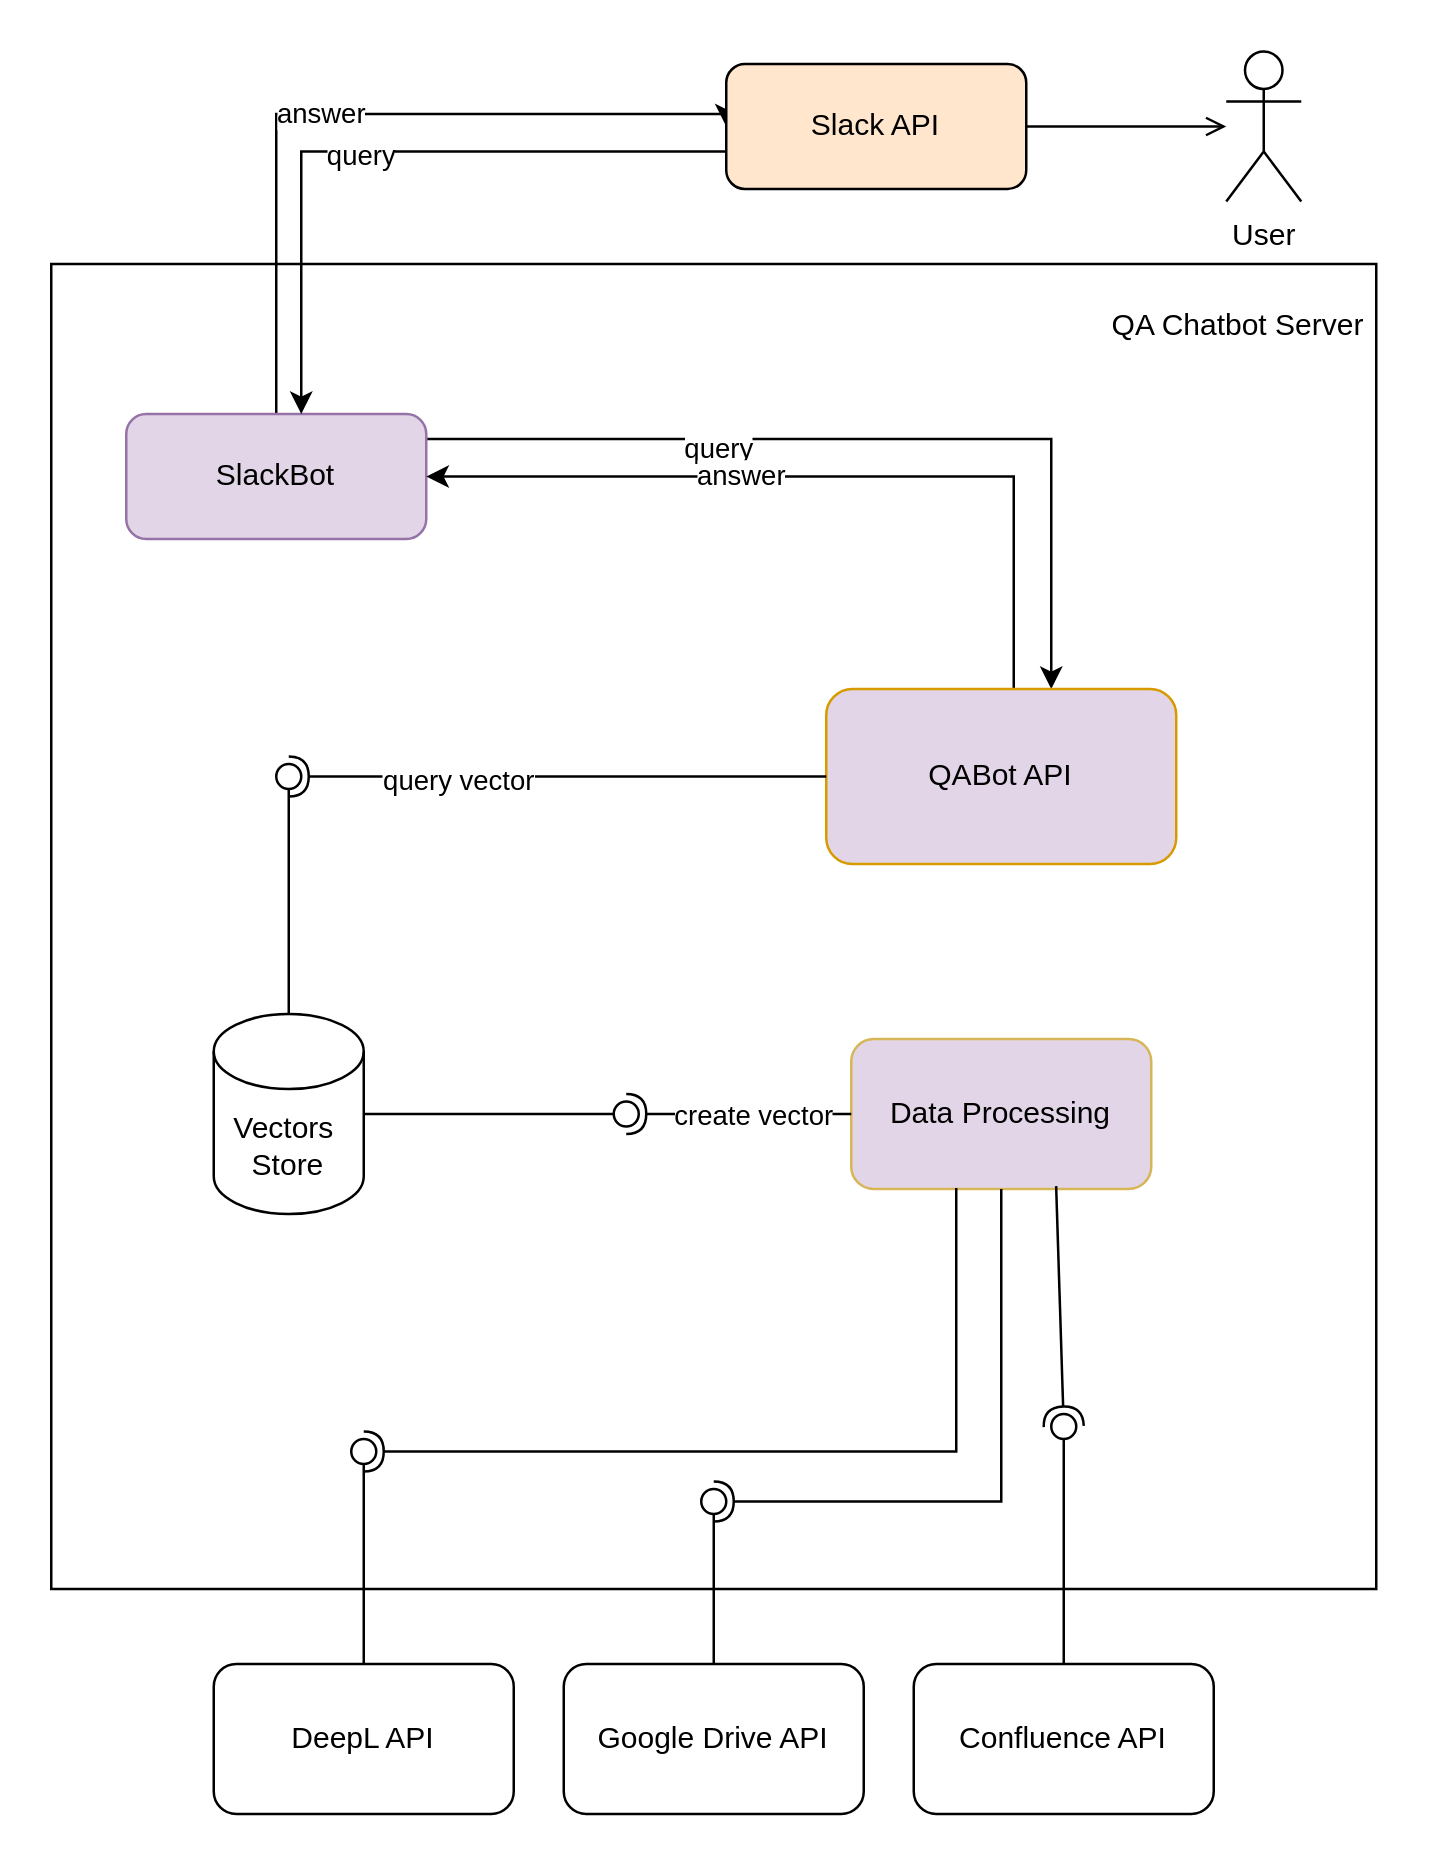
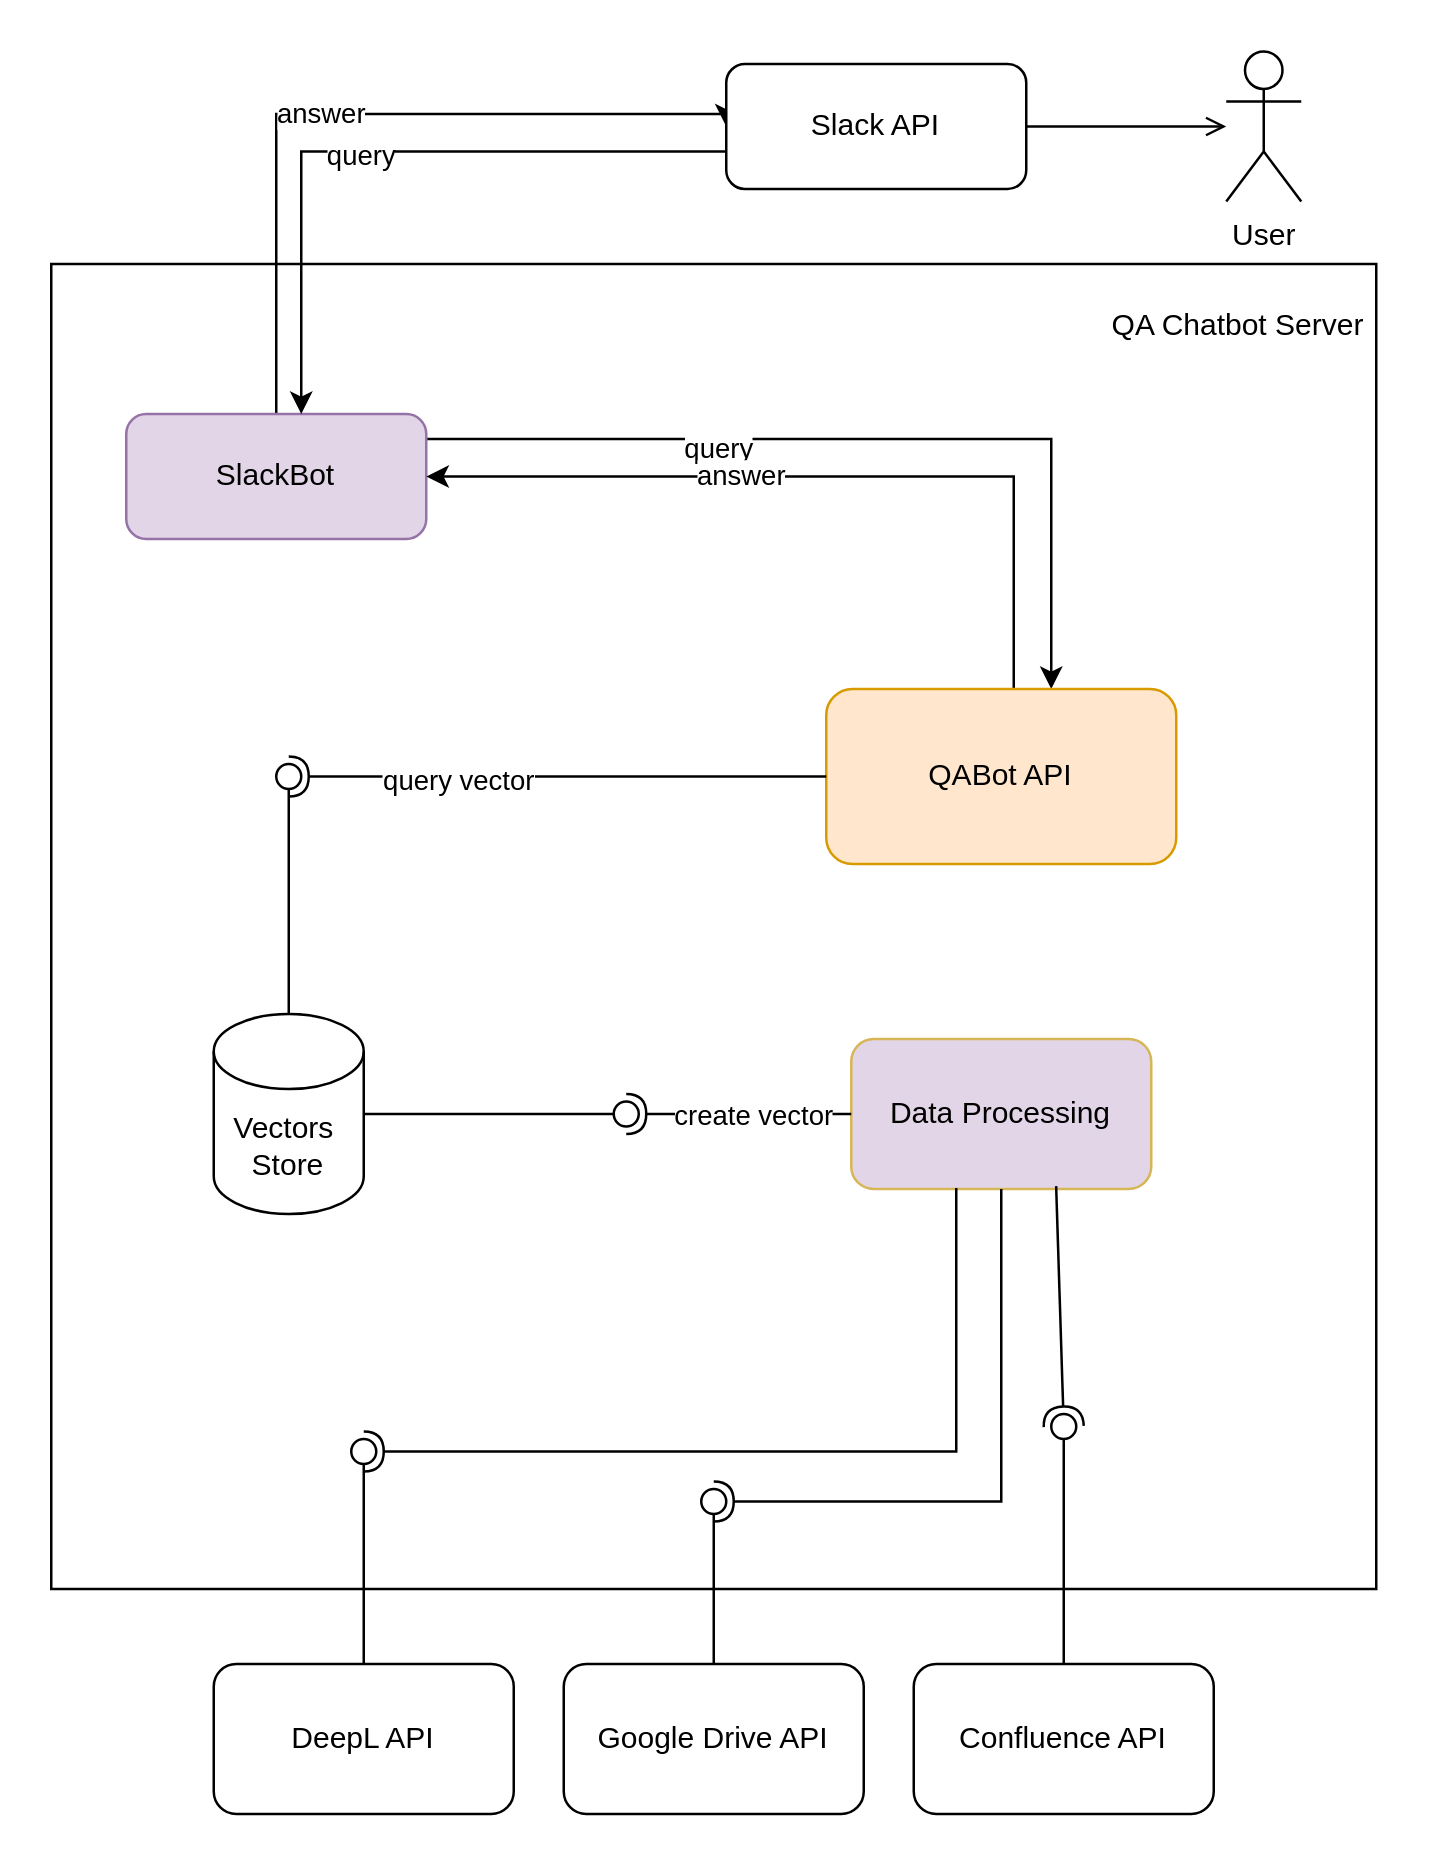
(876, 126) -> (876, 126)
(1001, 776) -> (1001, 776)
